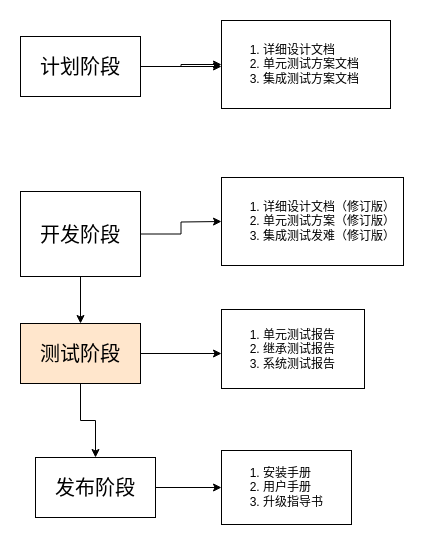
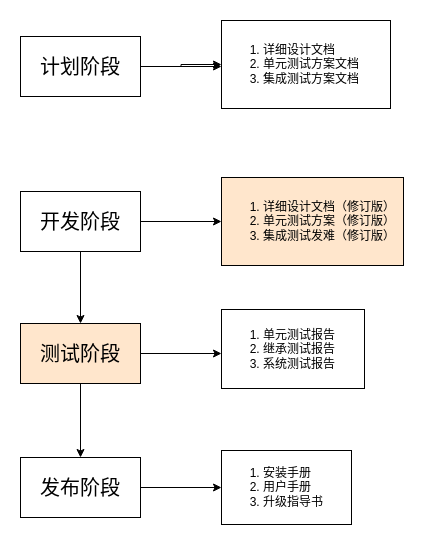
(313, 222) -> (313, 222)
(81, 234) -> (81, 222)
(96, 488) -> (81, 488)
